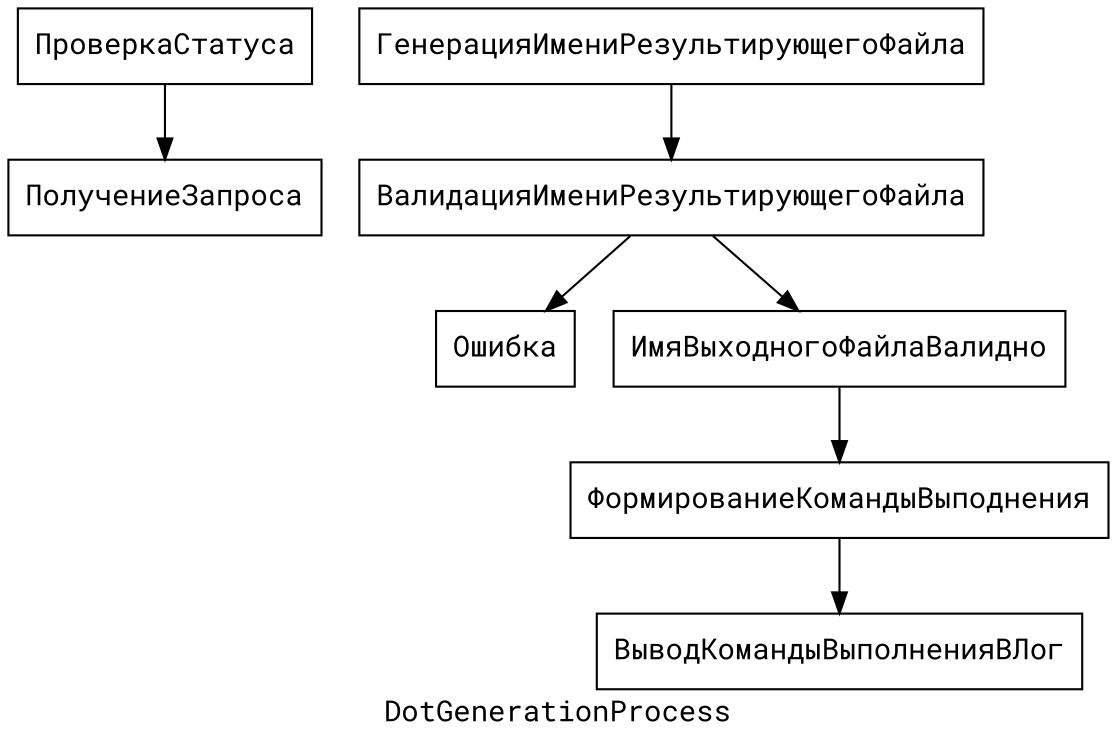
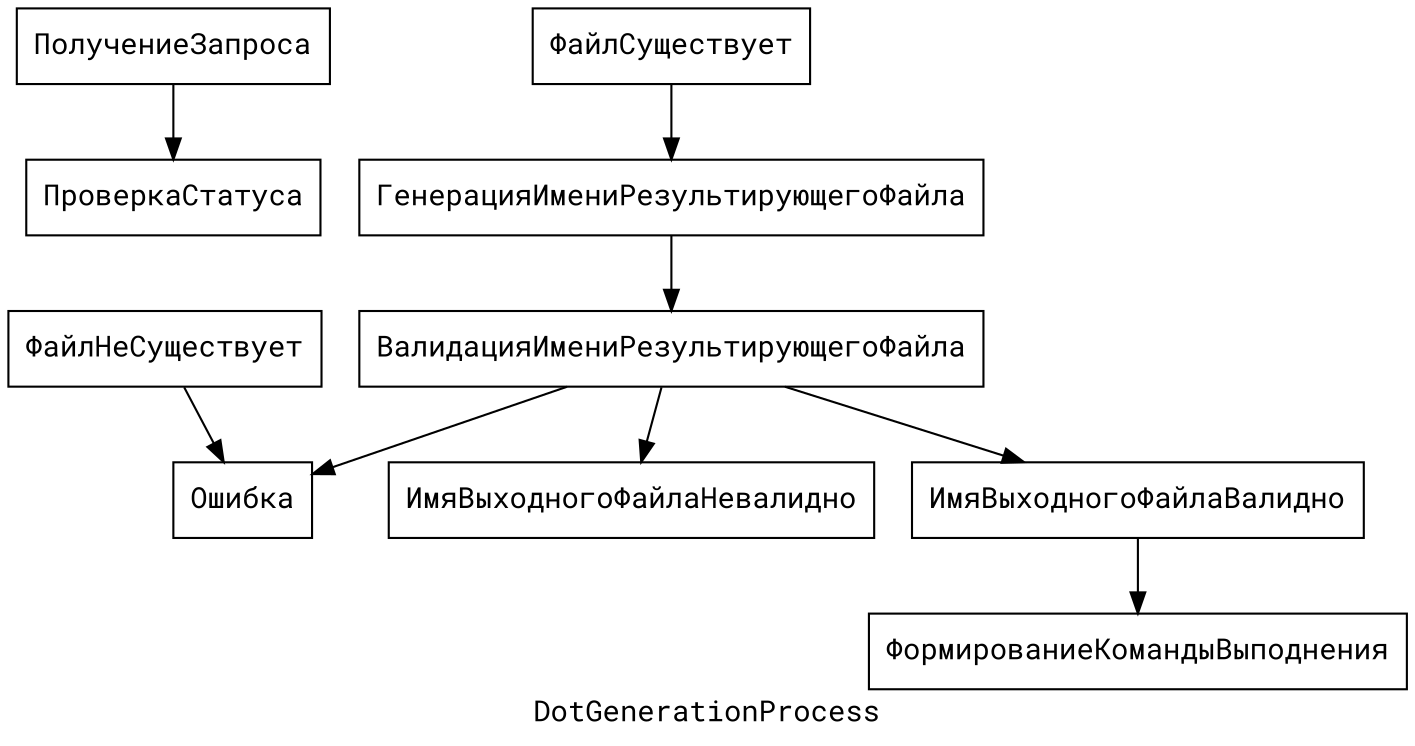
none -> (671, 46)
(165, 112) -> (173, 112)
none -> (165, 349)
none -> (631, 500)
(840, 651) -> none
